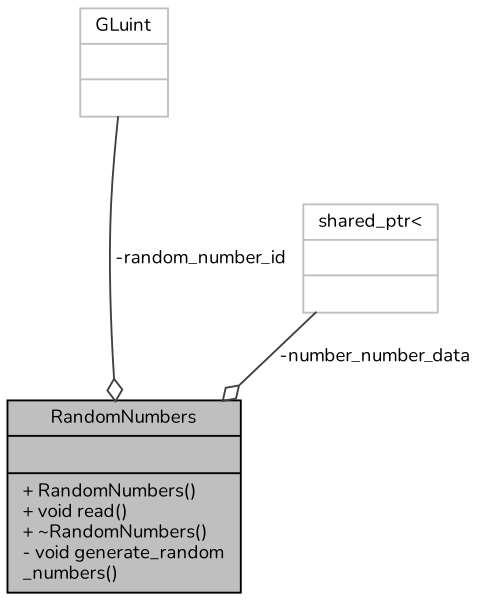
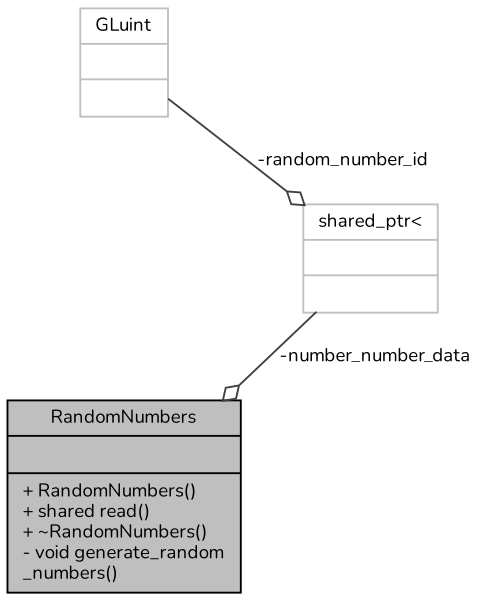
(110, 247) -> (227, 145)
(76, 511) -> (87, 511)
